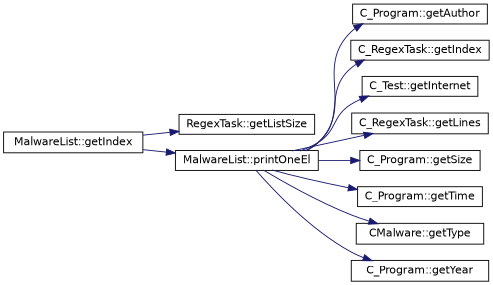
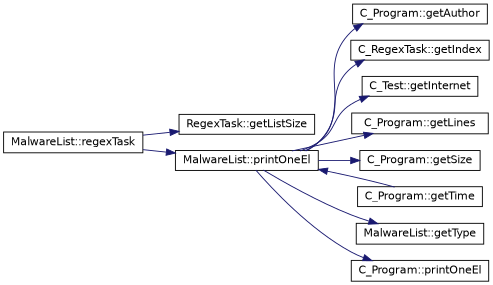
(420, 123) -> (420, 123)
(73, 142) -> (73, 142)
(310, 180) -> (361, 179)
(420, 234) -> (420, 234)
(420, 271) -> (420, 271)
